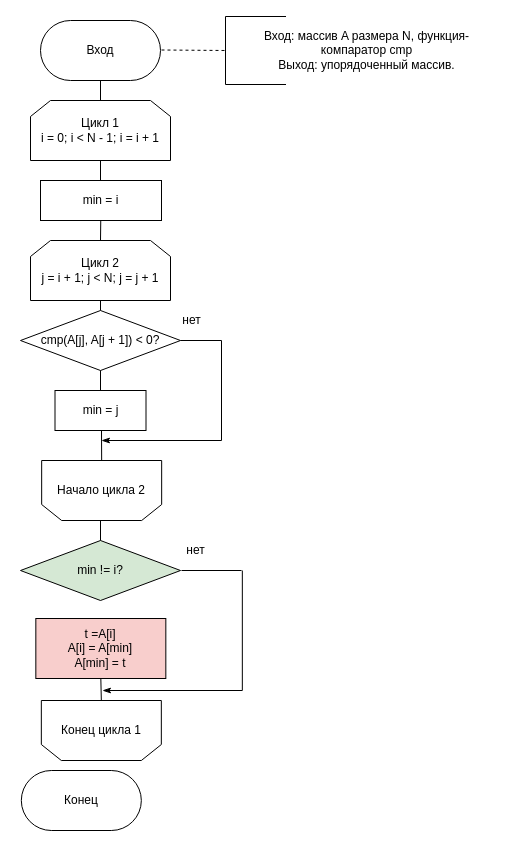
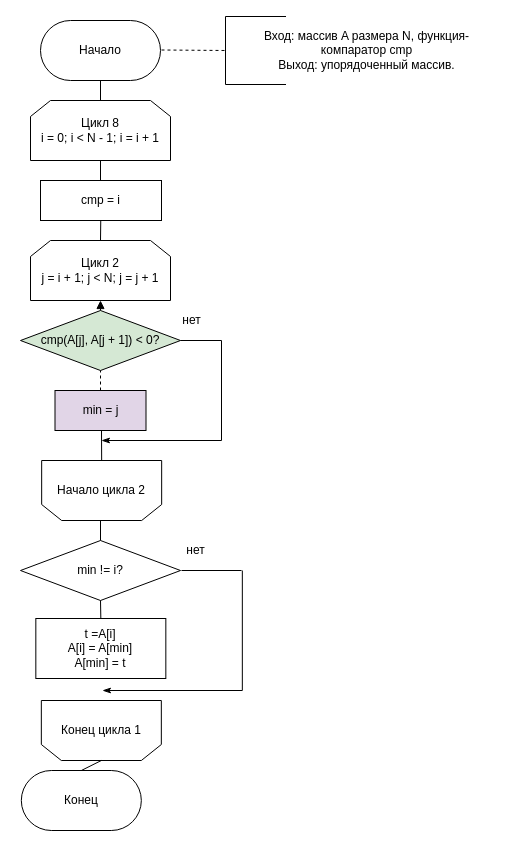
(101, 51) -> (101, 51)
(101, 131) -> (101, 131)
(101, 201) -> (101, 201)
(101, 307) -> (101, 311)
(101, 341) -> (101, 341)
(101, 380) -> (101, 380)
(101, 411) -> (101, 411)
(101, 571) -> (101, 571)
none -> (101, 610)
(101, 649) -> (101, 649)
(101, 690) -> none
none -> (91, 766)
